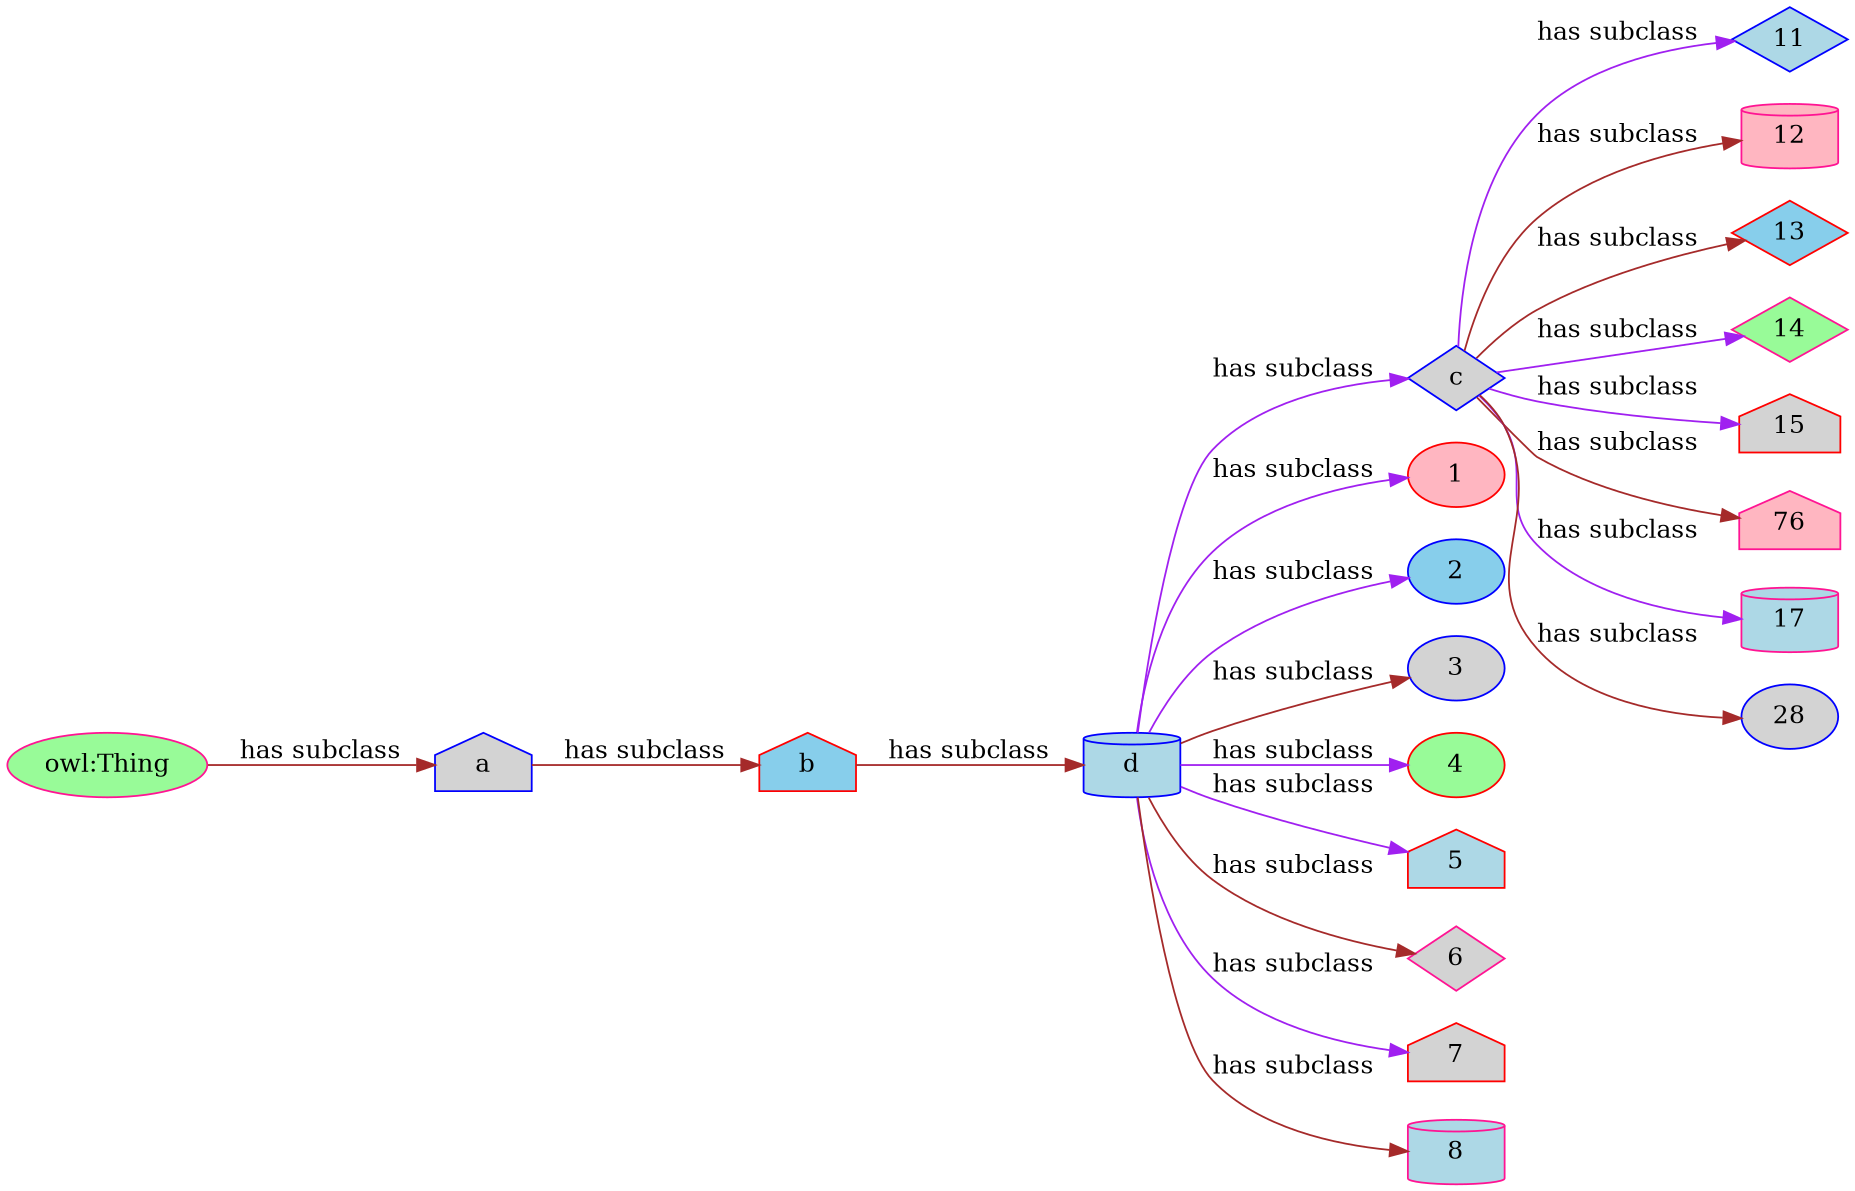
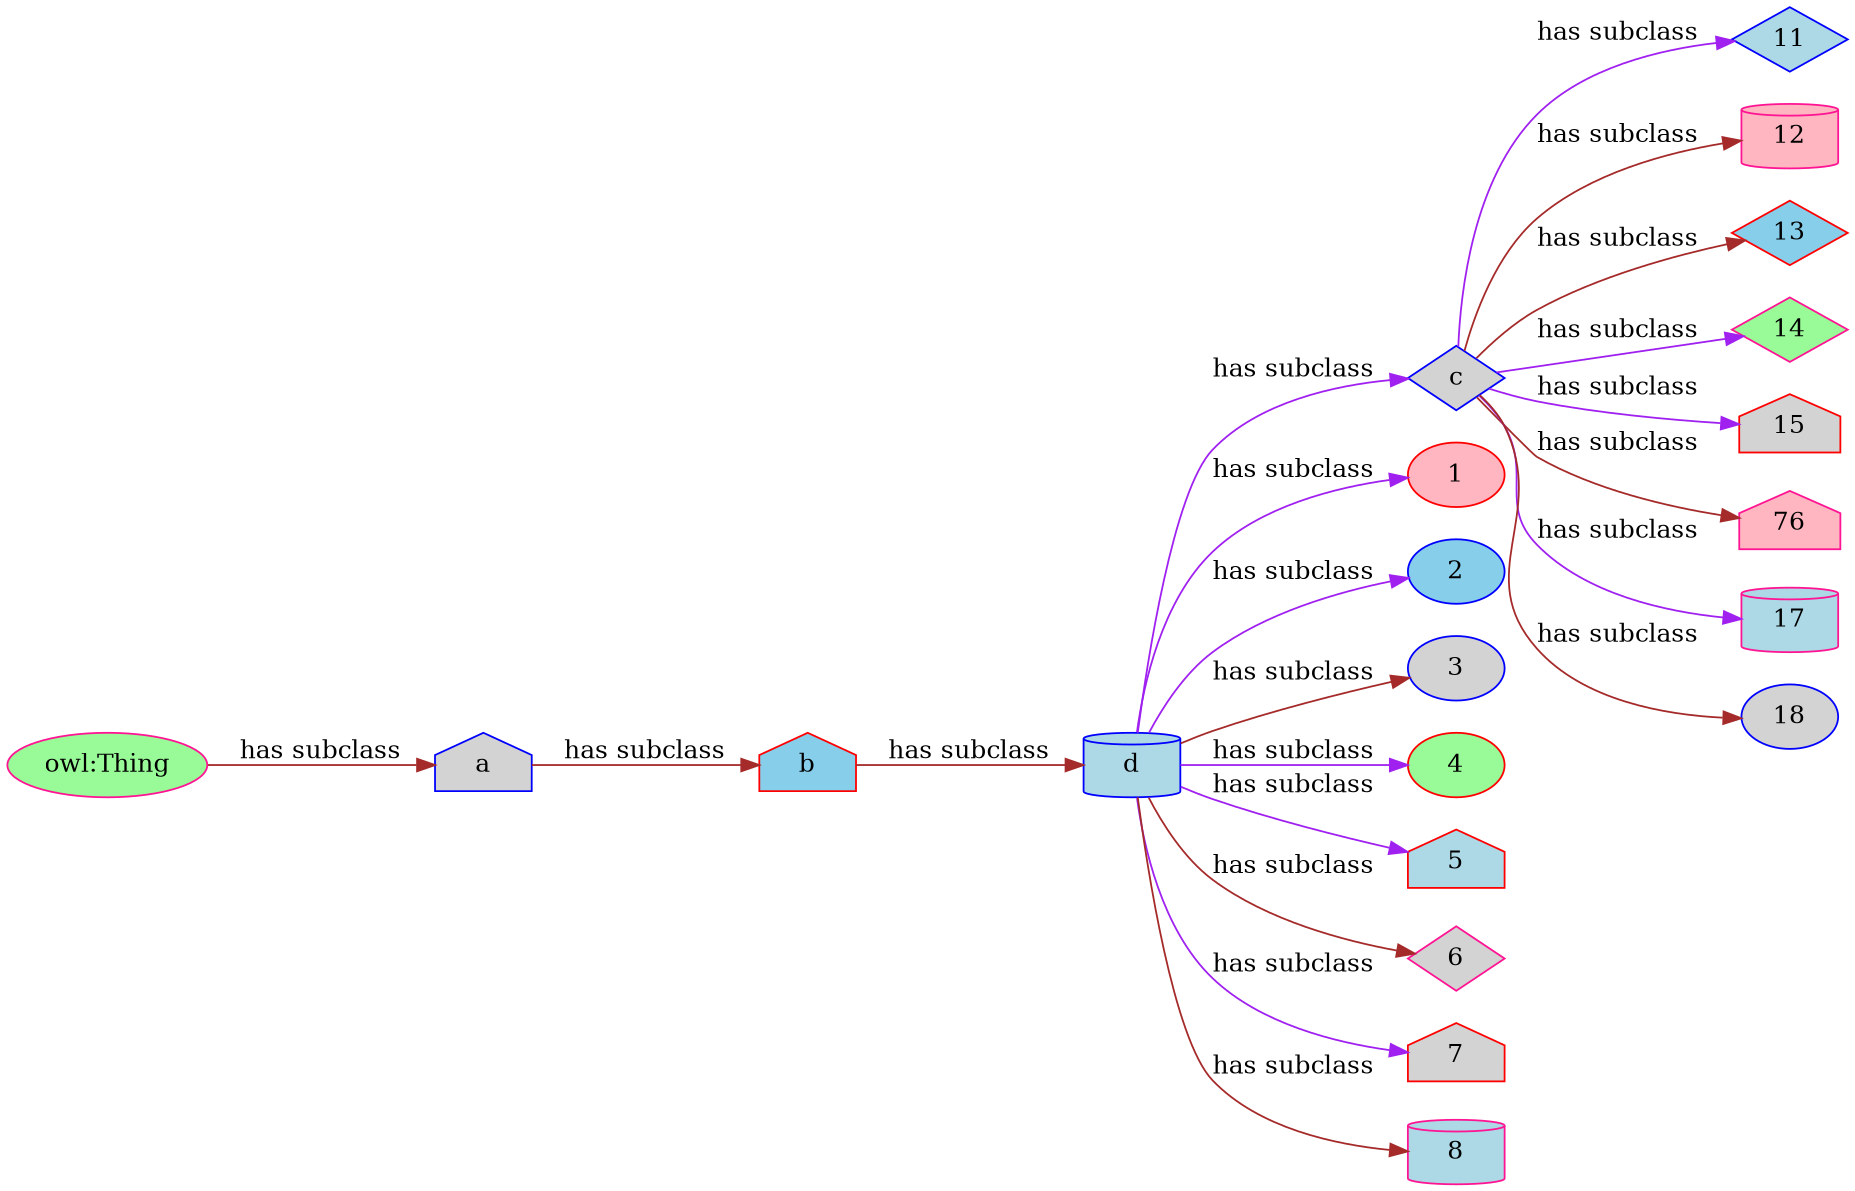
(1790, 717) -> (1790, 717)
